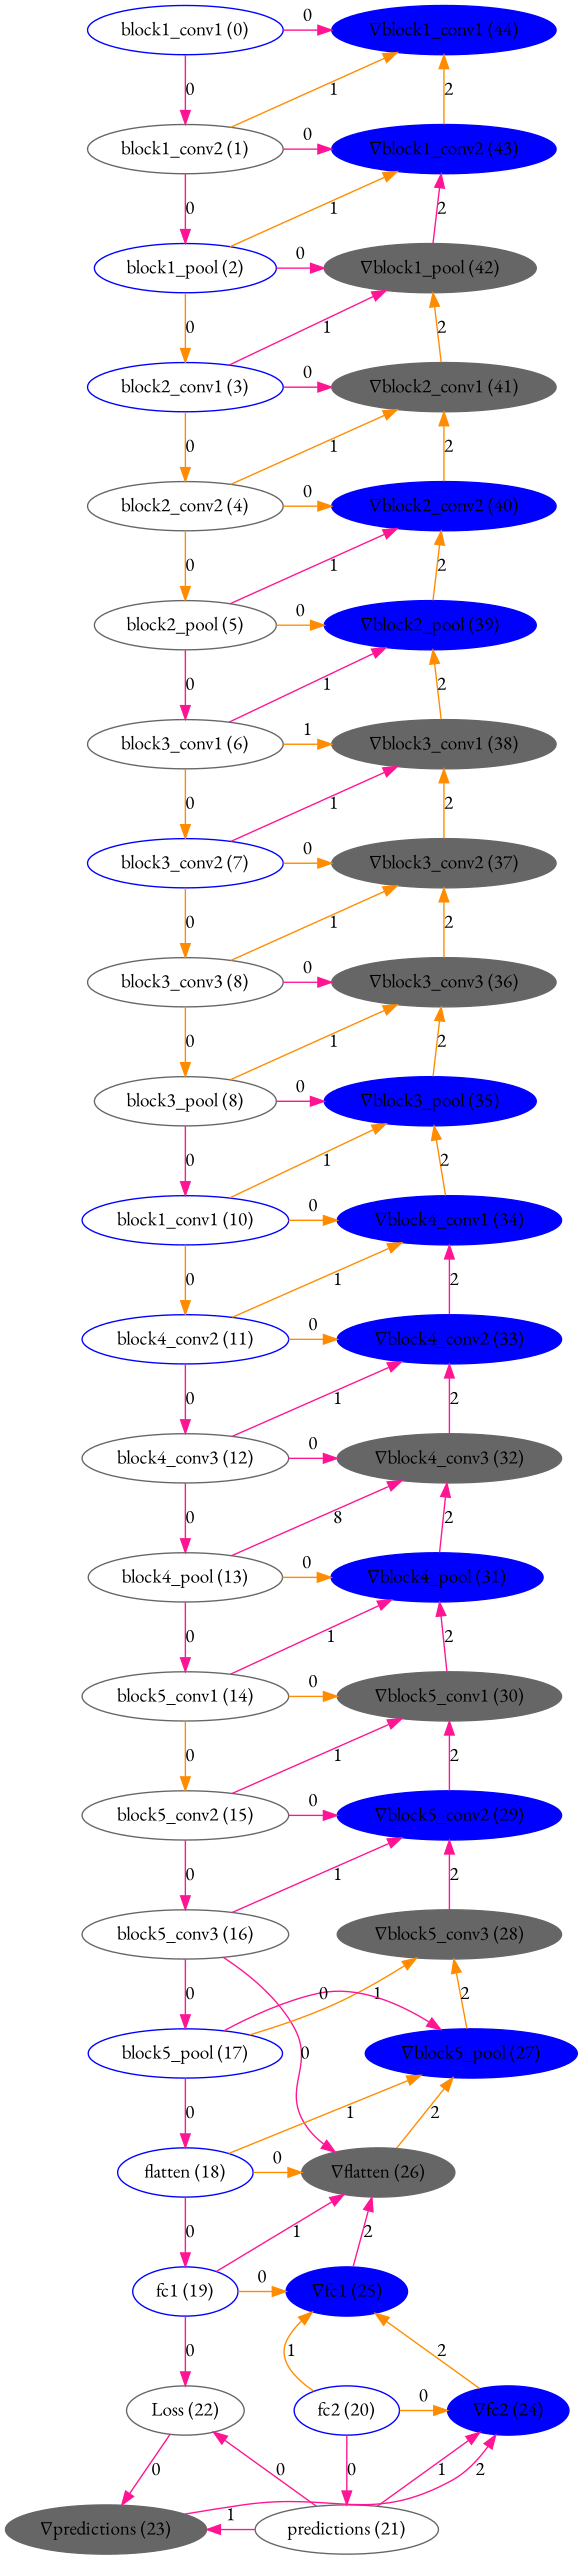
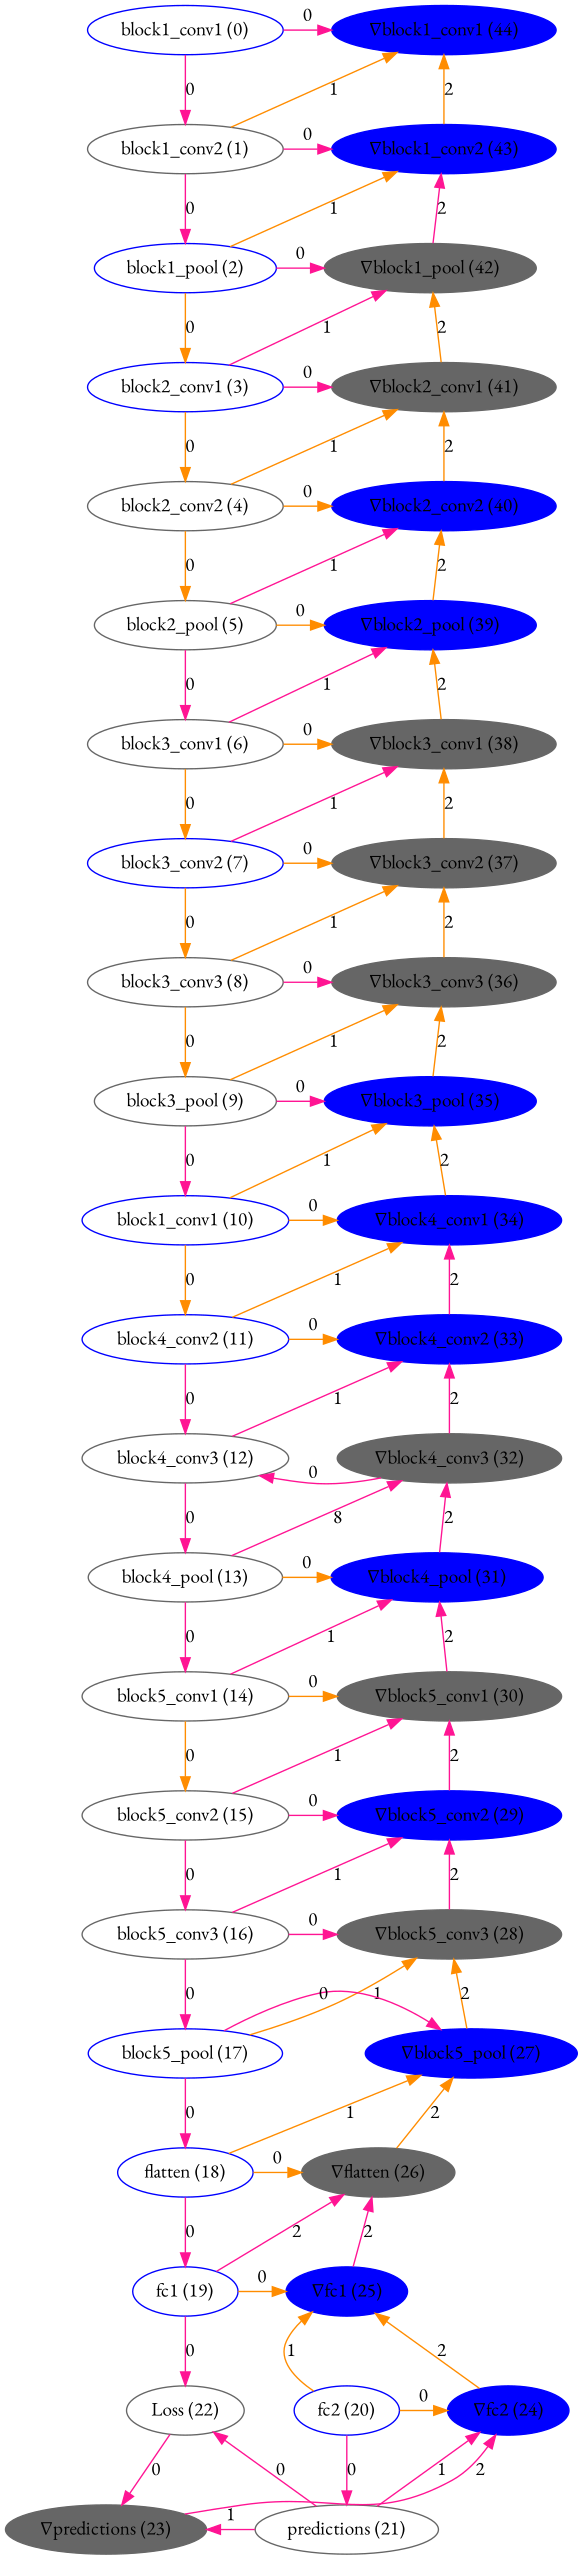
(308, 730) -> (308, 730)
(185, 1101) -> (185, 1101)
(306, 1458) -> (327, 1484)
(299, 2040) -> (306, 1934)
(297, 2232) -> (297, 2232)
